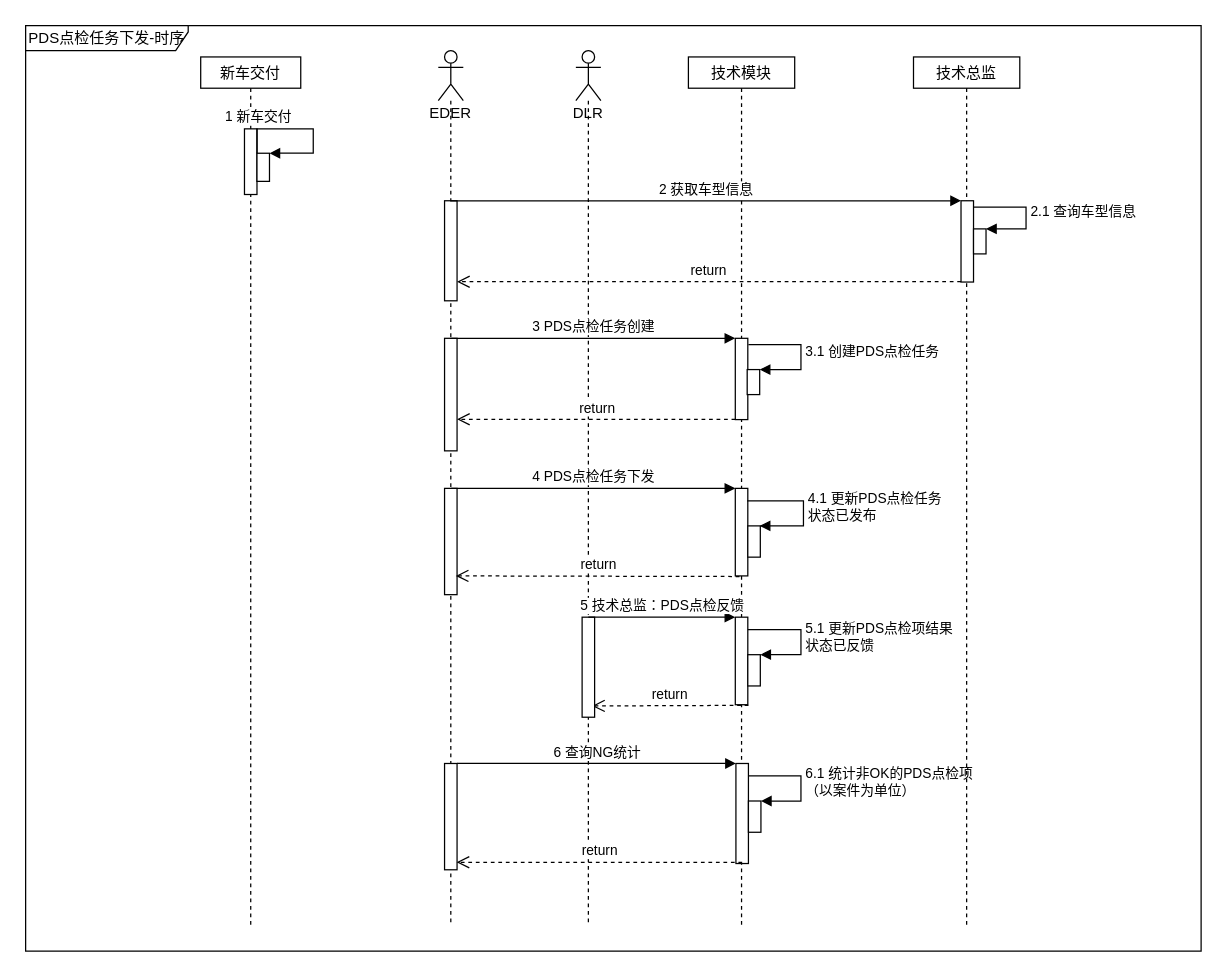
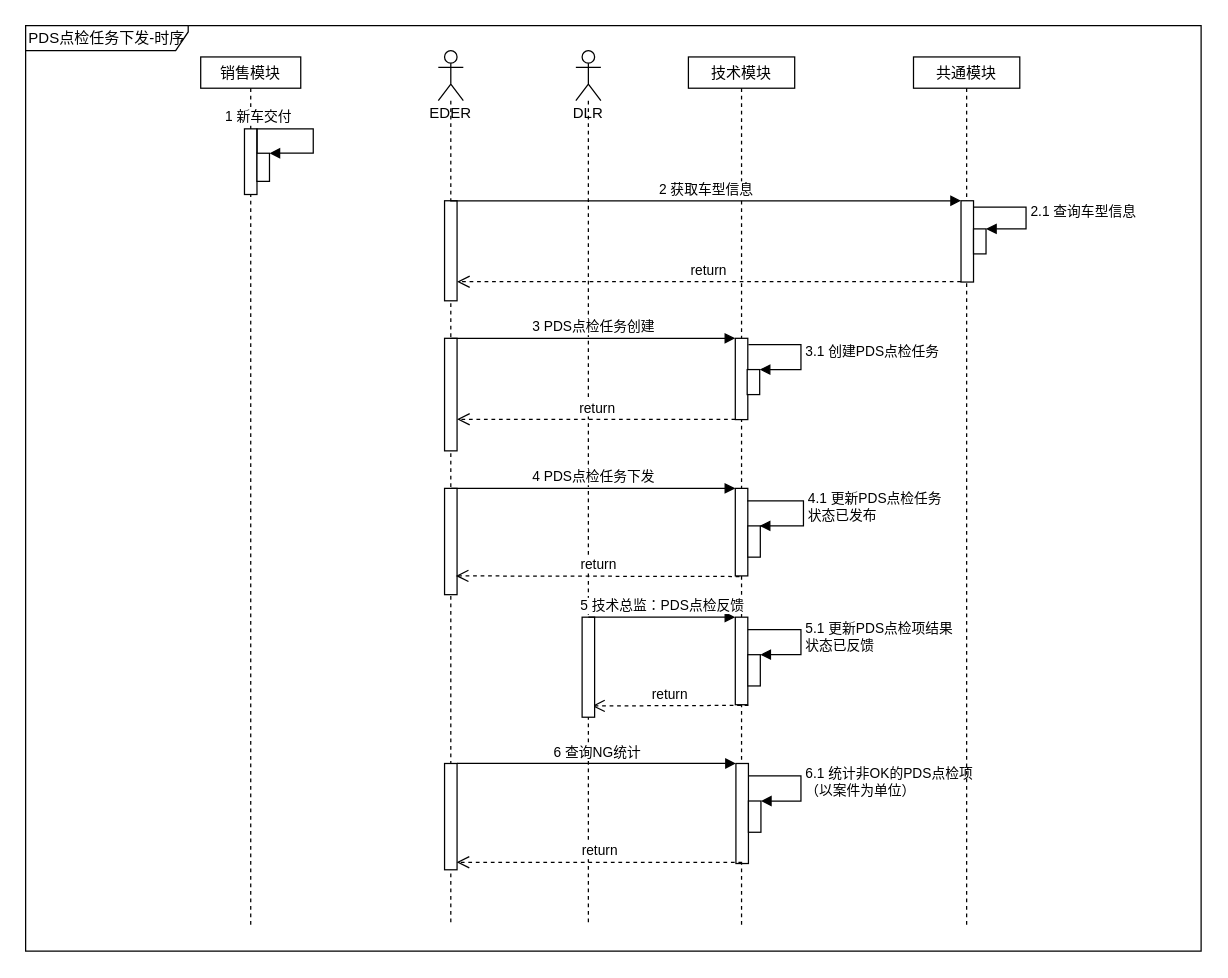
(251, 73) -> (251, 73)
(966, 73) -> (966, 73)
